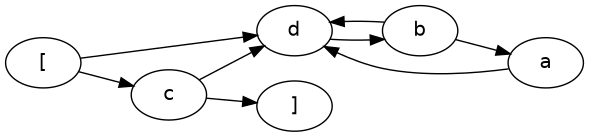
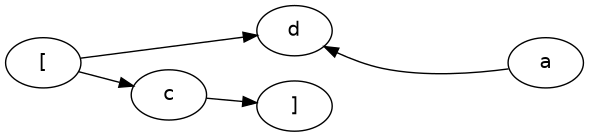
(420, 31) -> none
(226, 66) -> none
